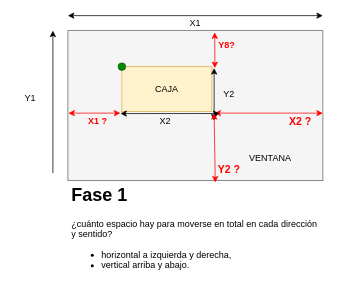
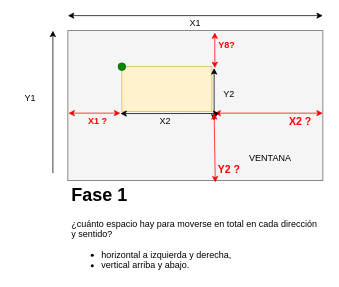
(167, 89) -> none
